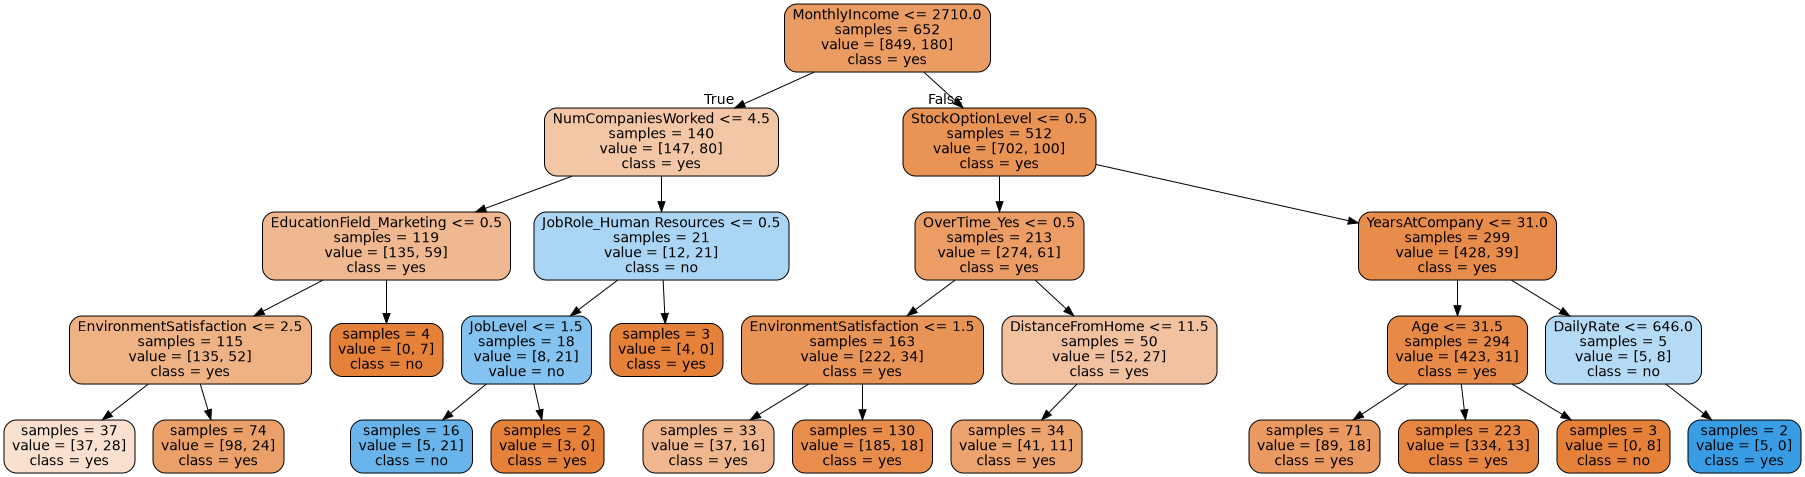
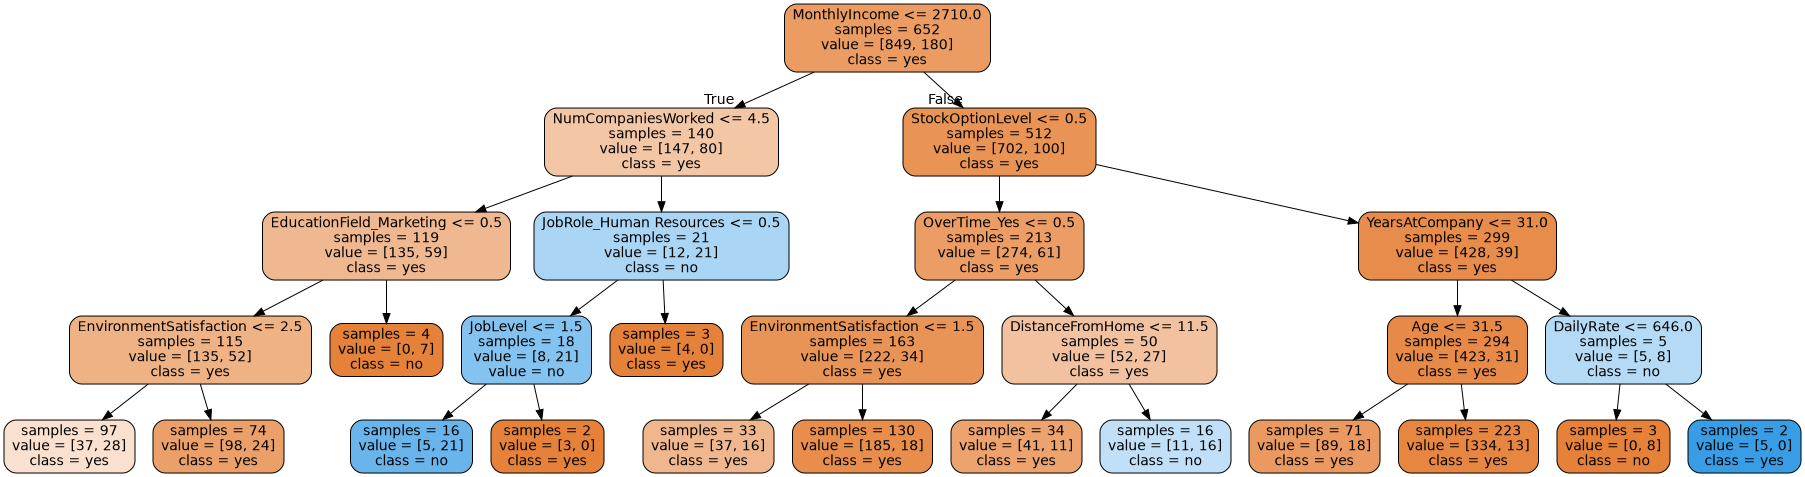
(1537, 399) -> (1619, 397)
(70, 446) -> (70, 446)
none -> (1166, 446)
